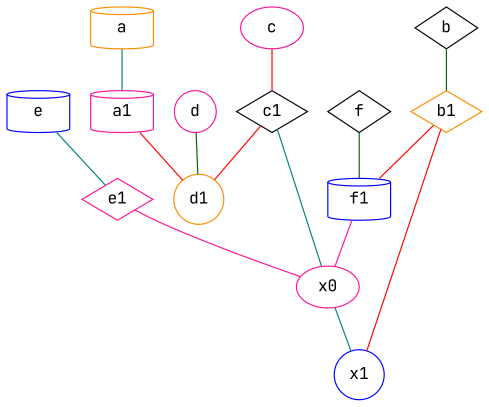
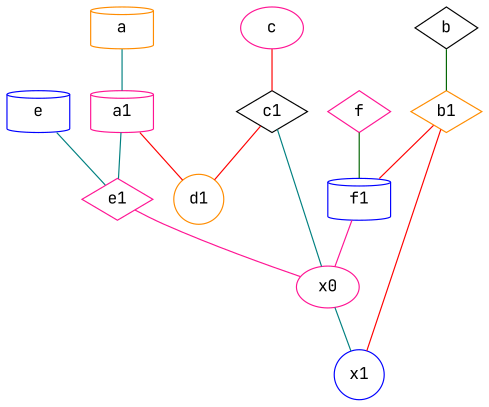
(195, 112) -> none
(359, 112) -> (359, 112)
none -> (120, 156)
